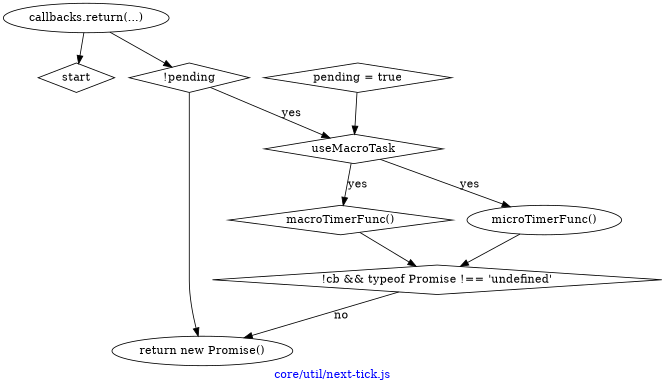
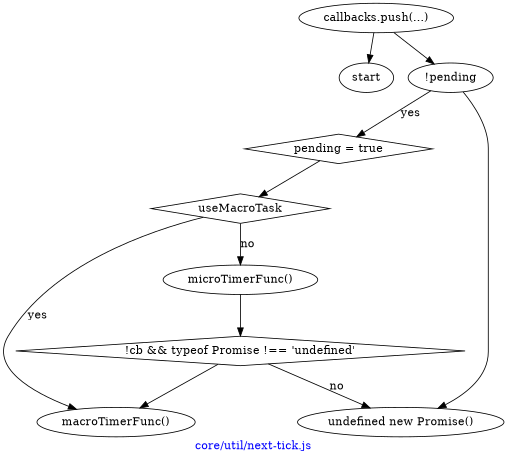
(86, 18) -> (376, 18)
(76, 78) -> (366, 78)
(189, 78) -> (451, 78)
(266, 111) -> (397, 112)
(470, 184) -> (248, 244)
(341, 220) -> (116, 422)
(384, 247) -> (182, 384)
(202, 351) -> (401, 422)
